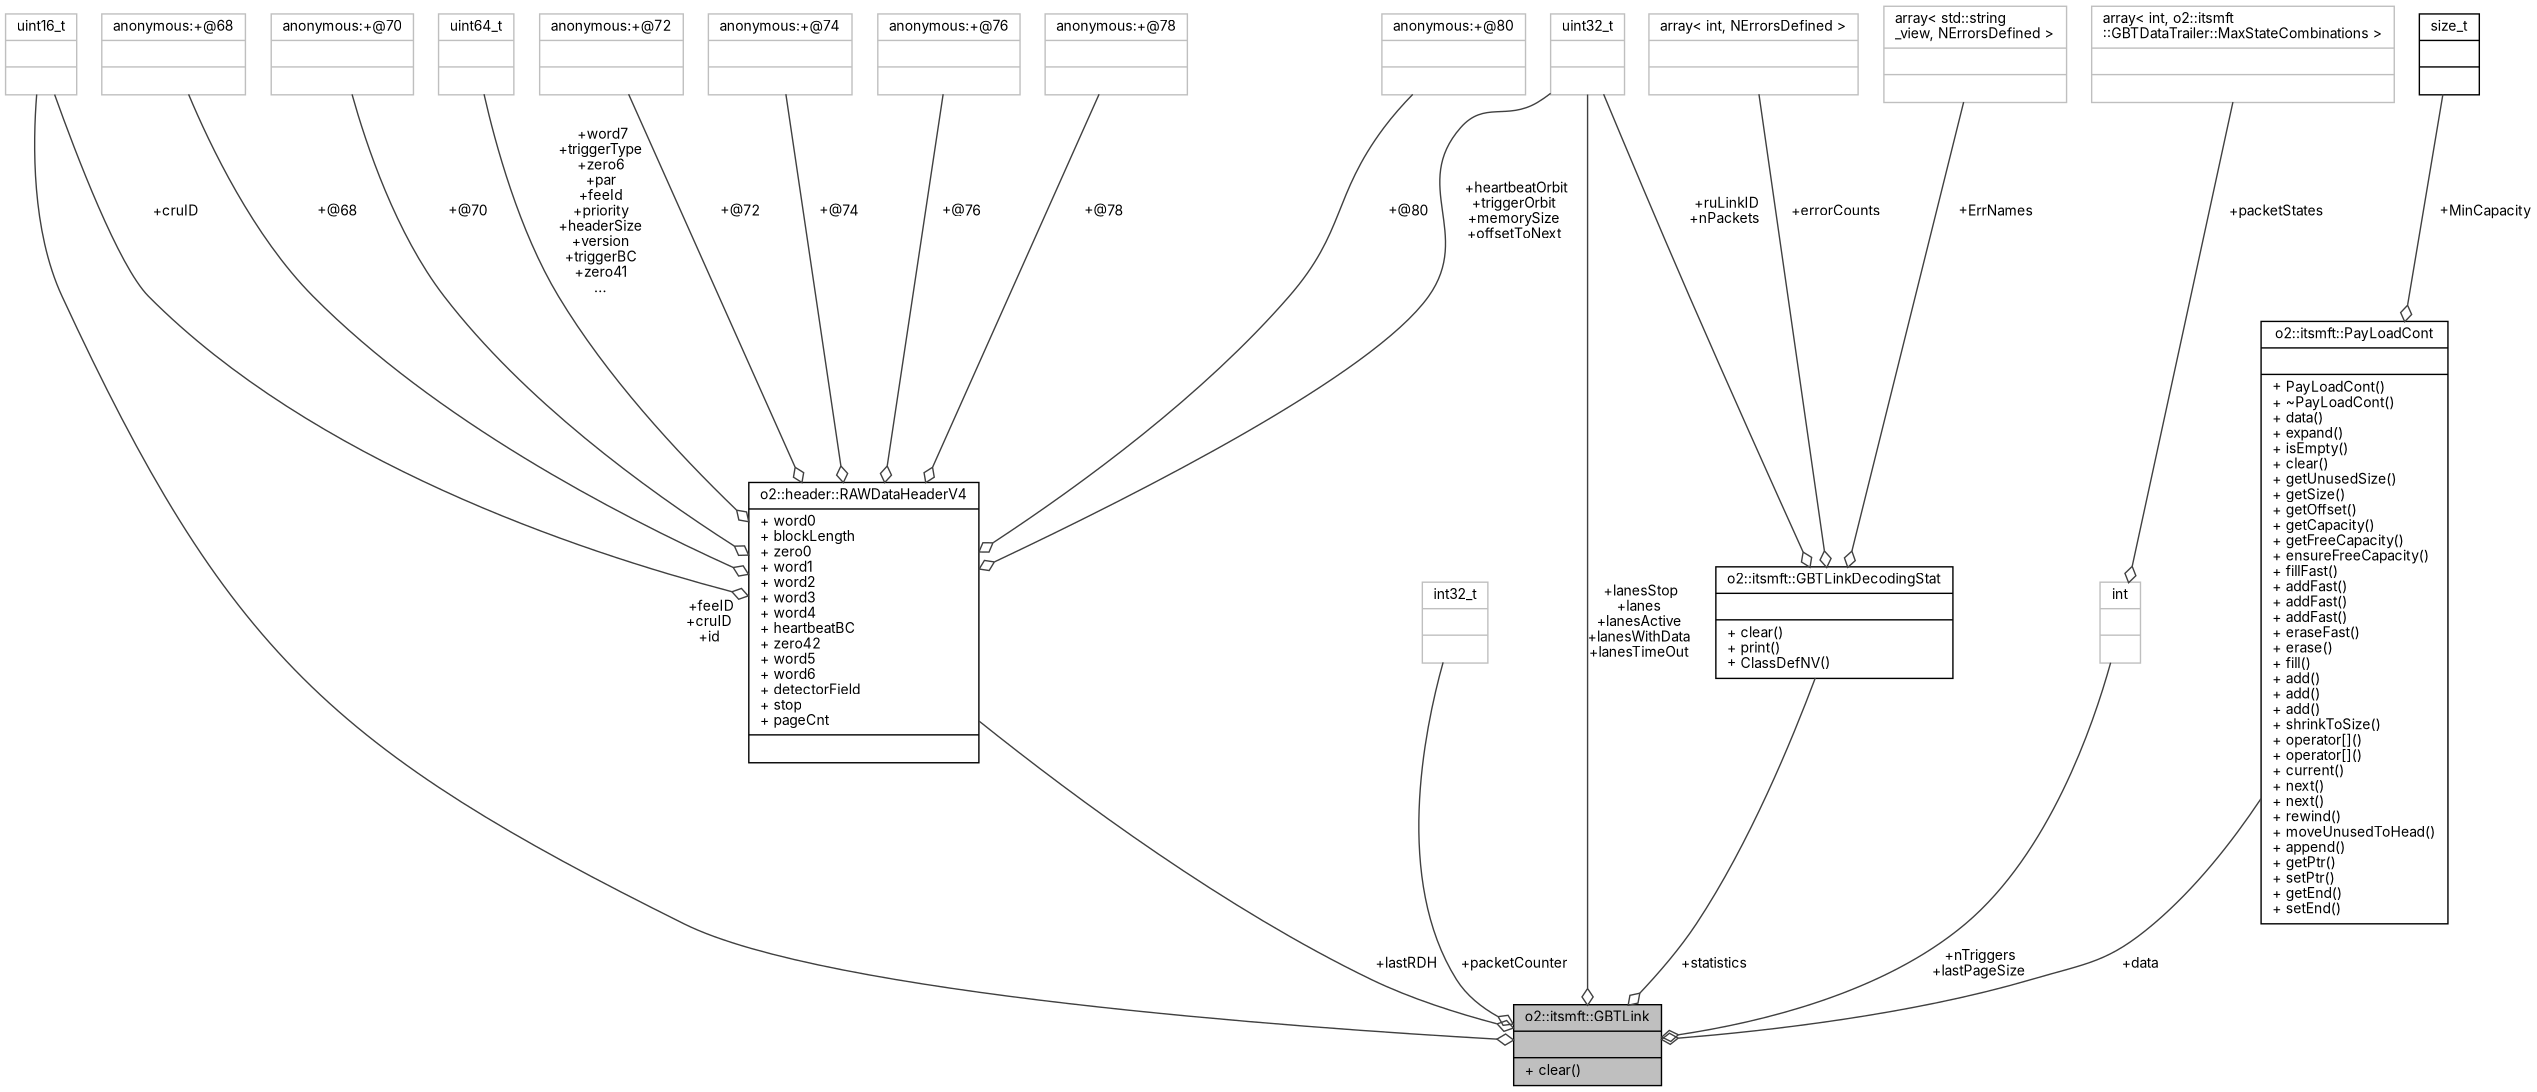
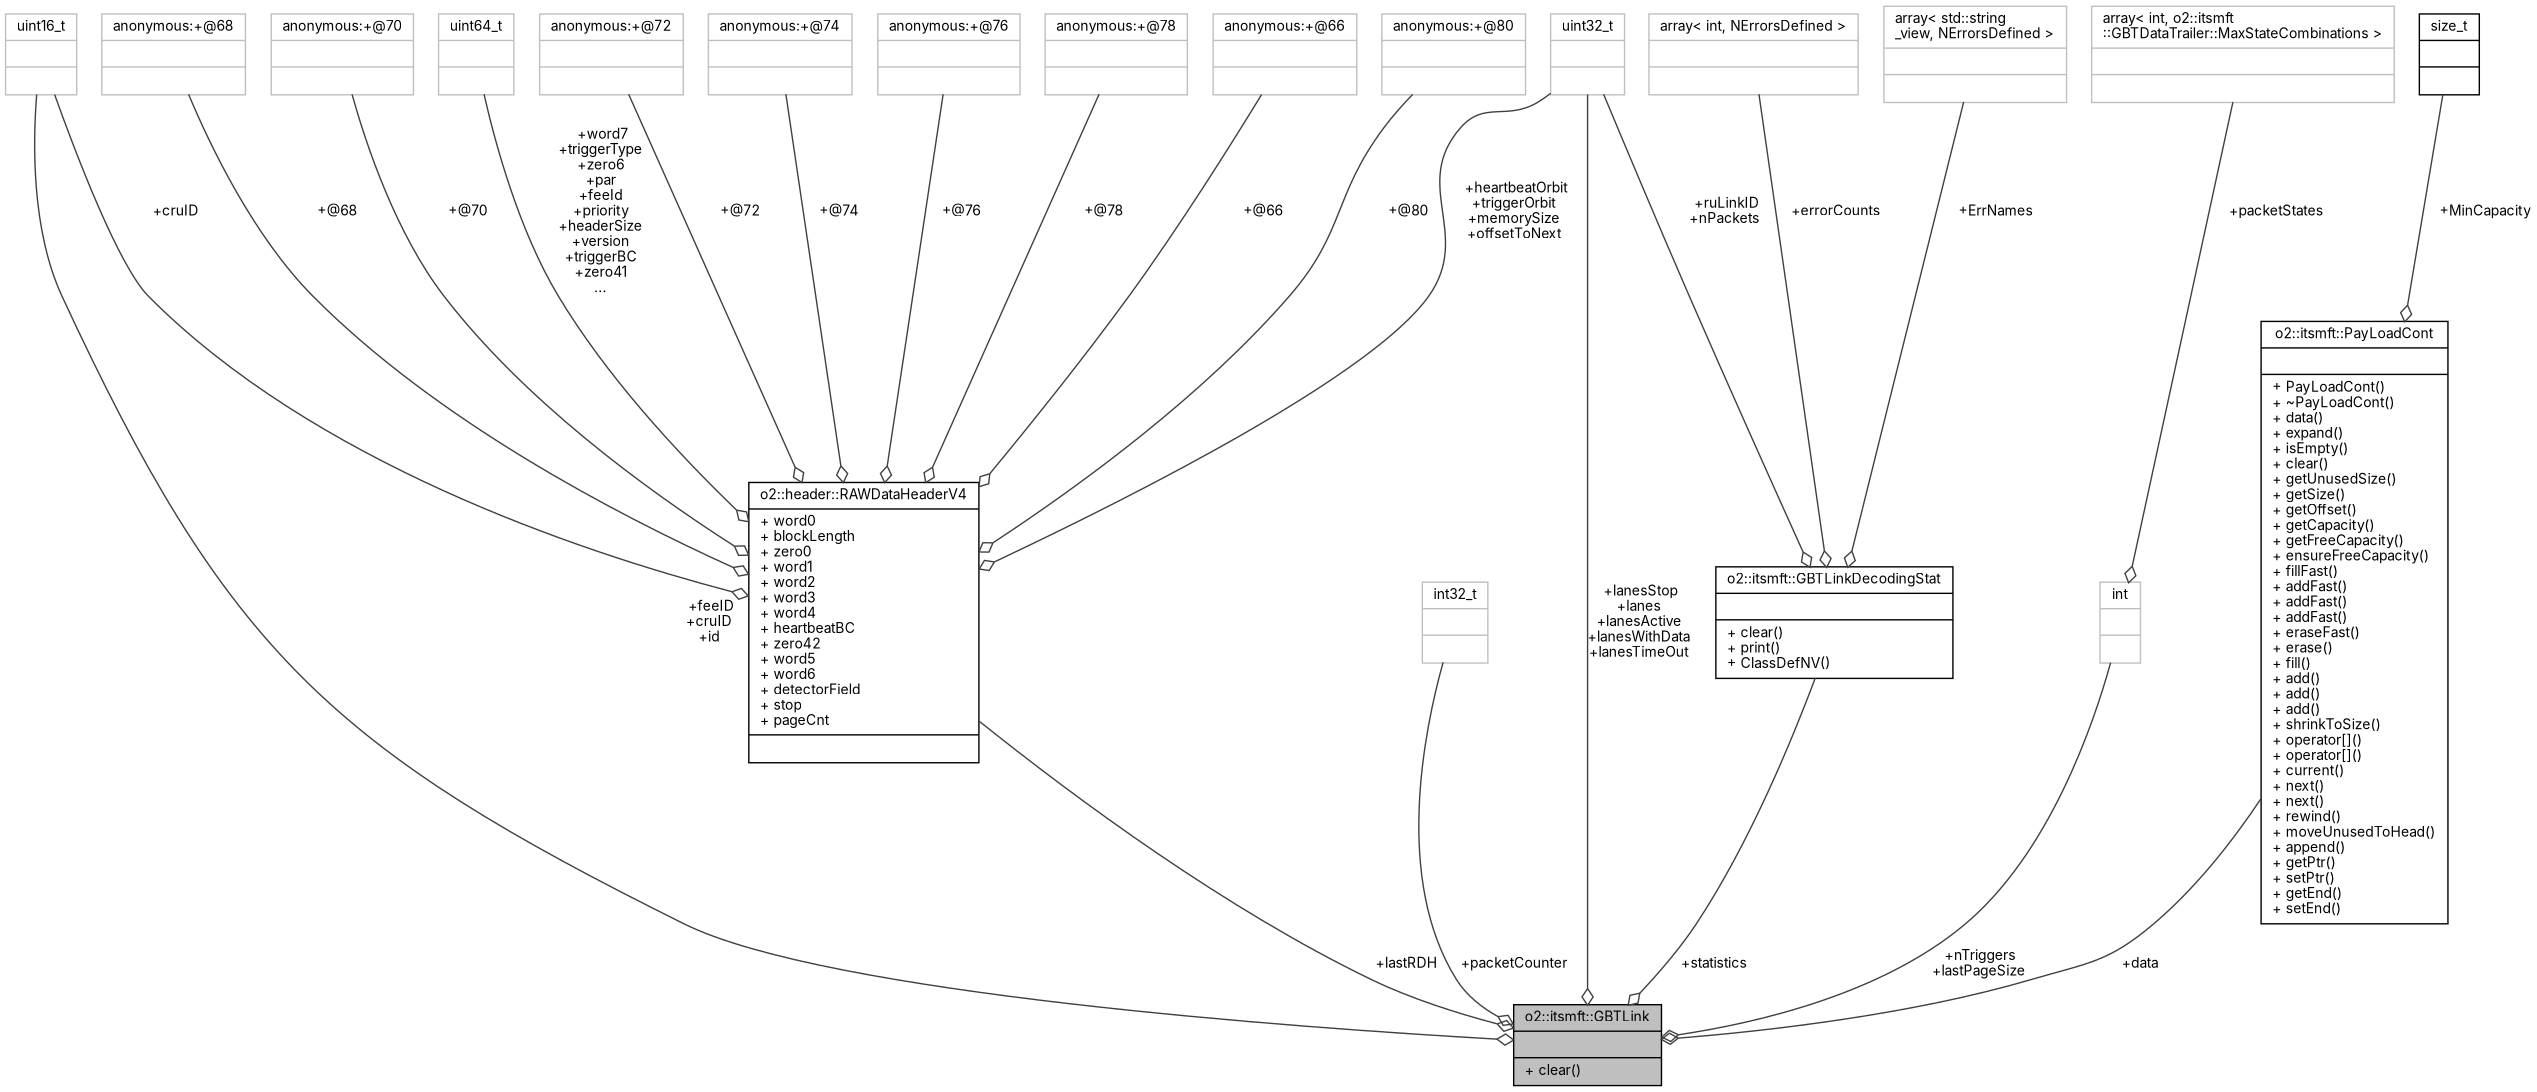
none -> (1285, 54)
